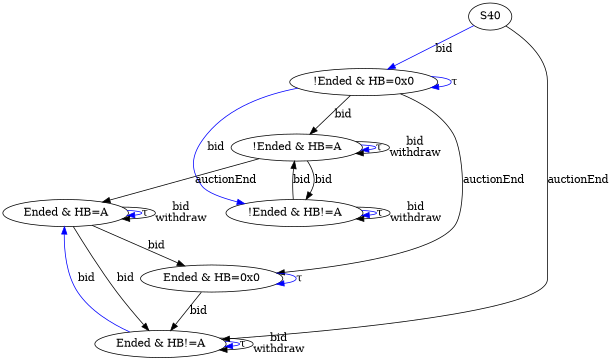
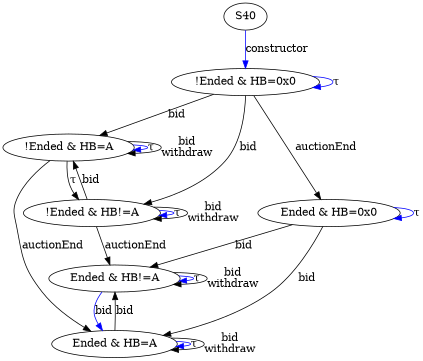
(444, 49) -> (277, 49)
(209, 132) -> (220, 167)
(323, 180) -> (73, 180)
(135, 244) -> (261, 299)
(525, 296) -> (102, 242)
